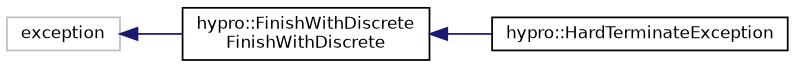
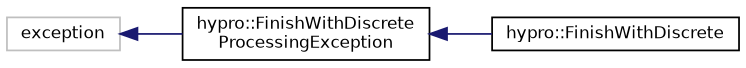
(306, 34) -> (306, 34)
(640, 34) -> (616, 34)
